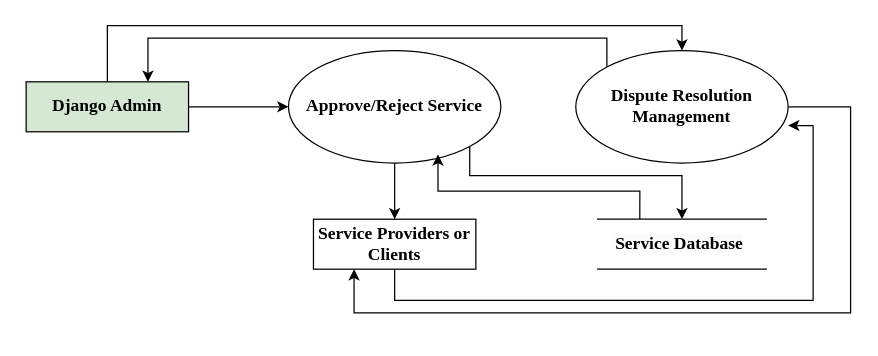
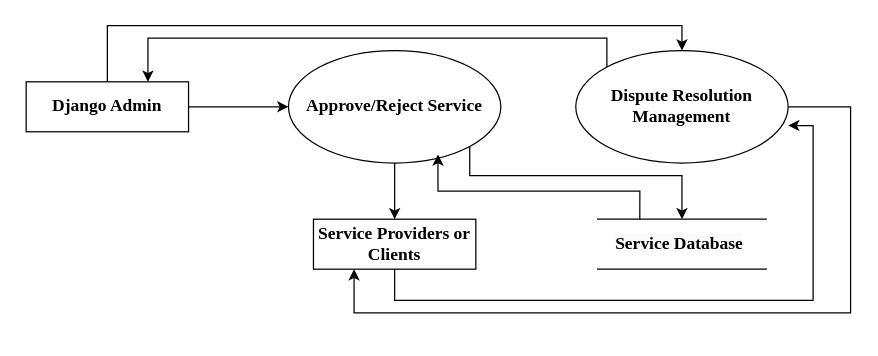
(107, 107) -> (107, 107)
